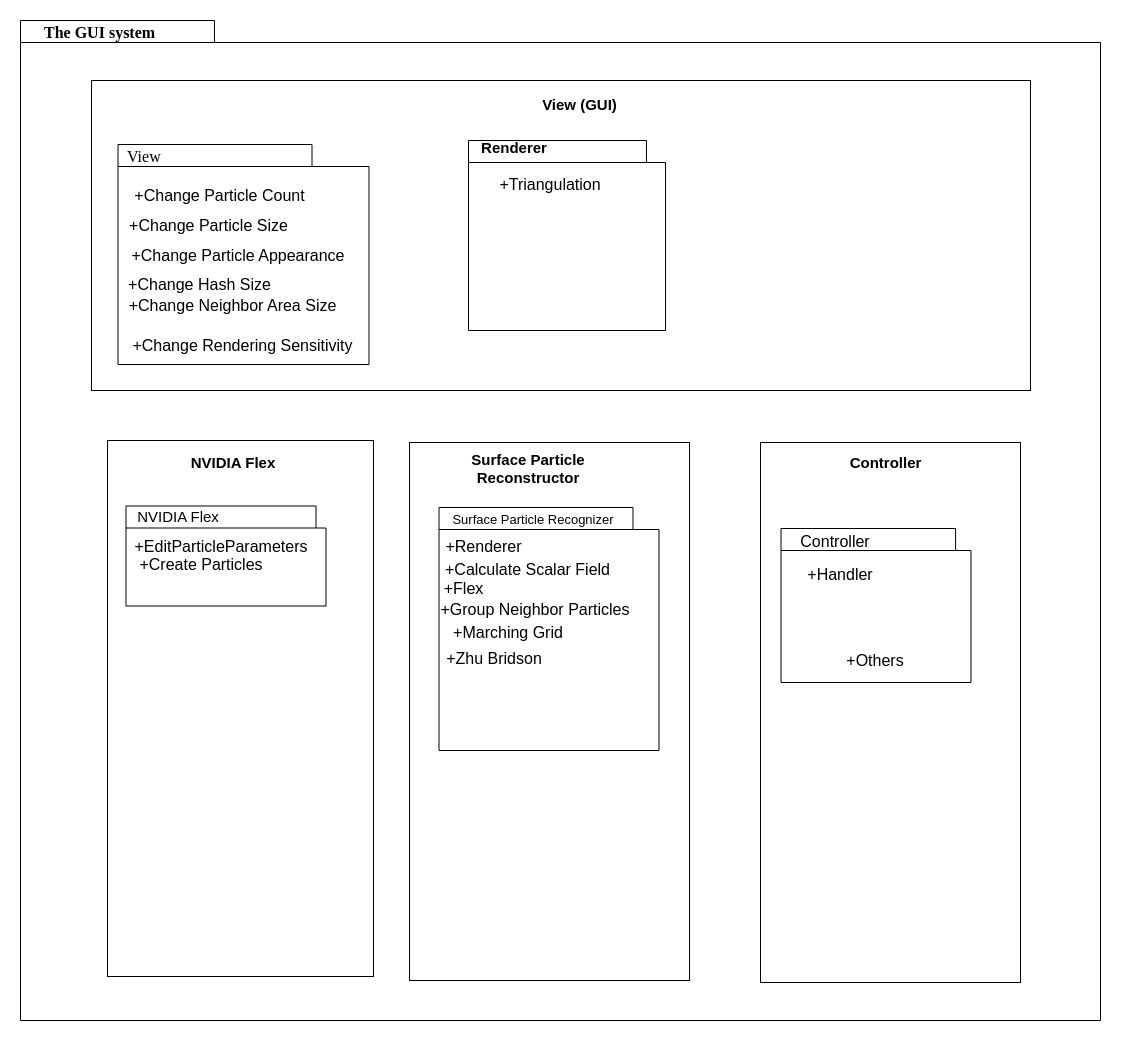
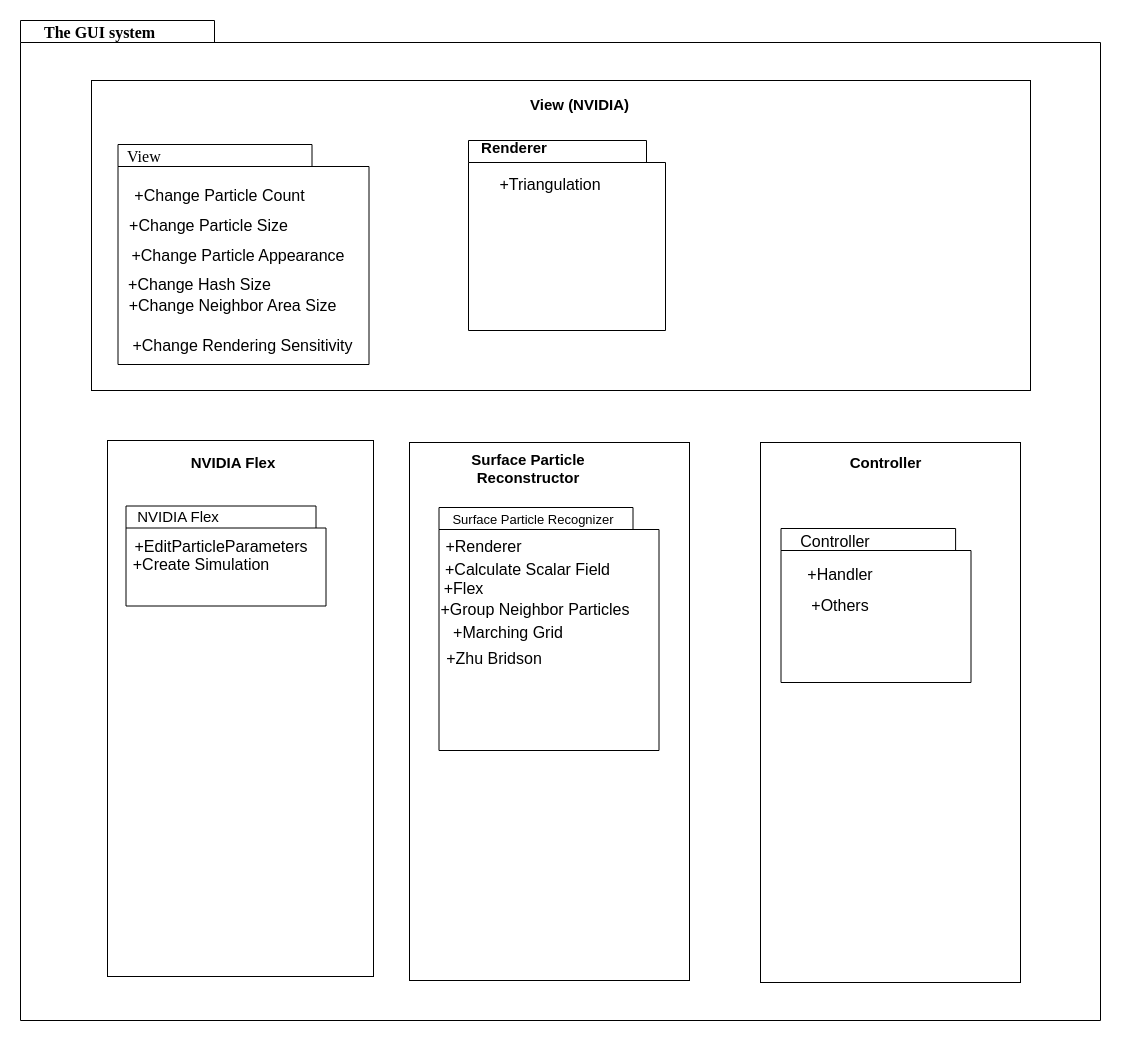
(580, 105) -> (580, 105)
(202, 565) -> (202, 565)
(876, 661) -> (841, 606)
